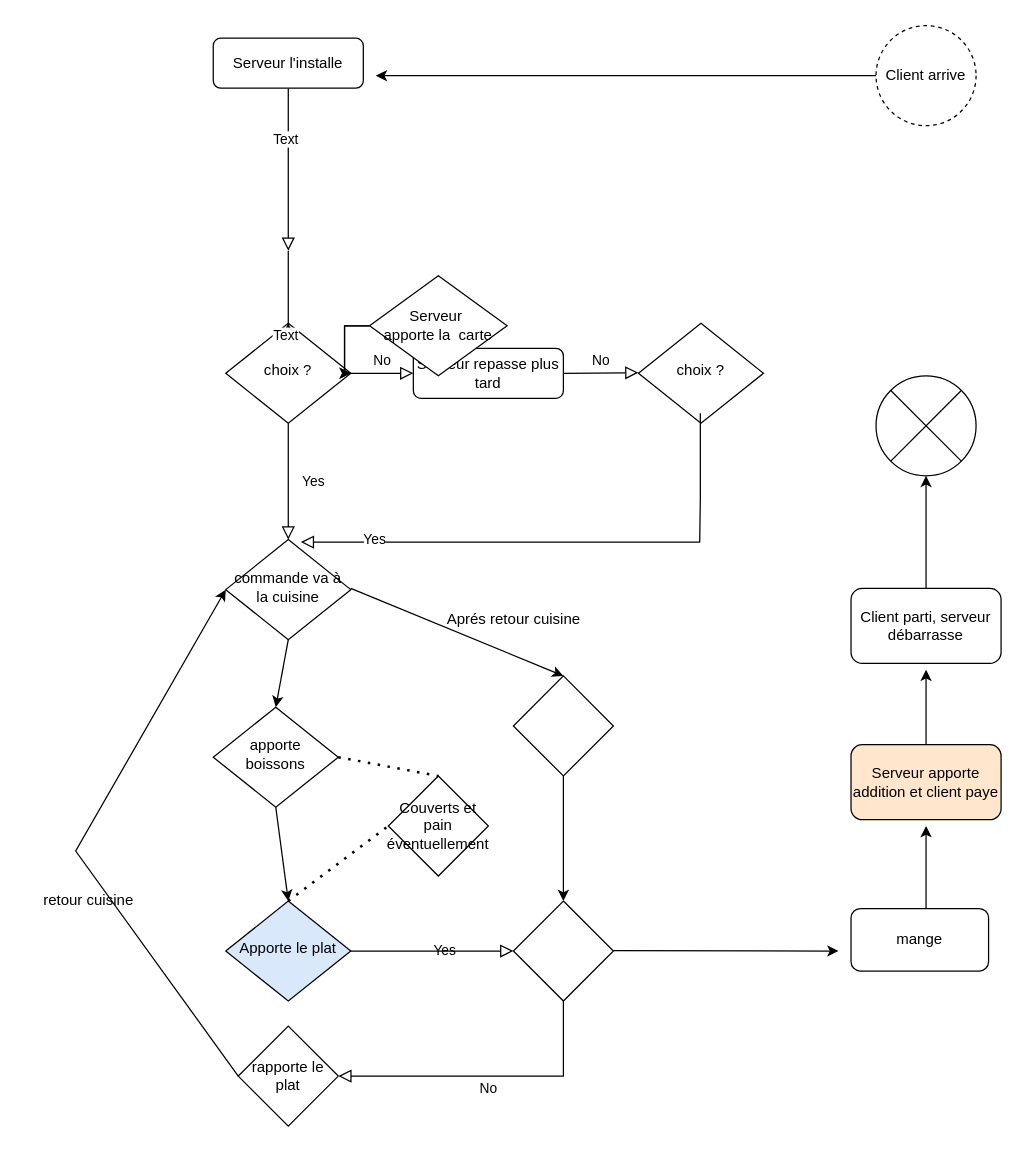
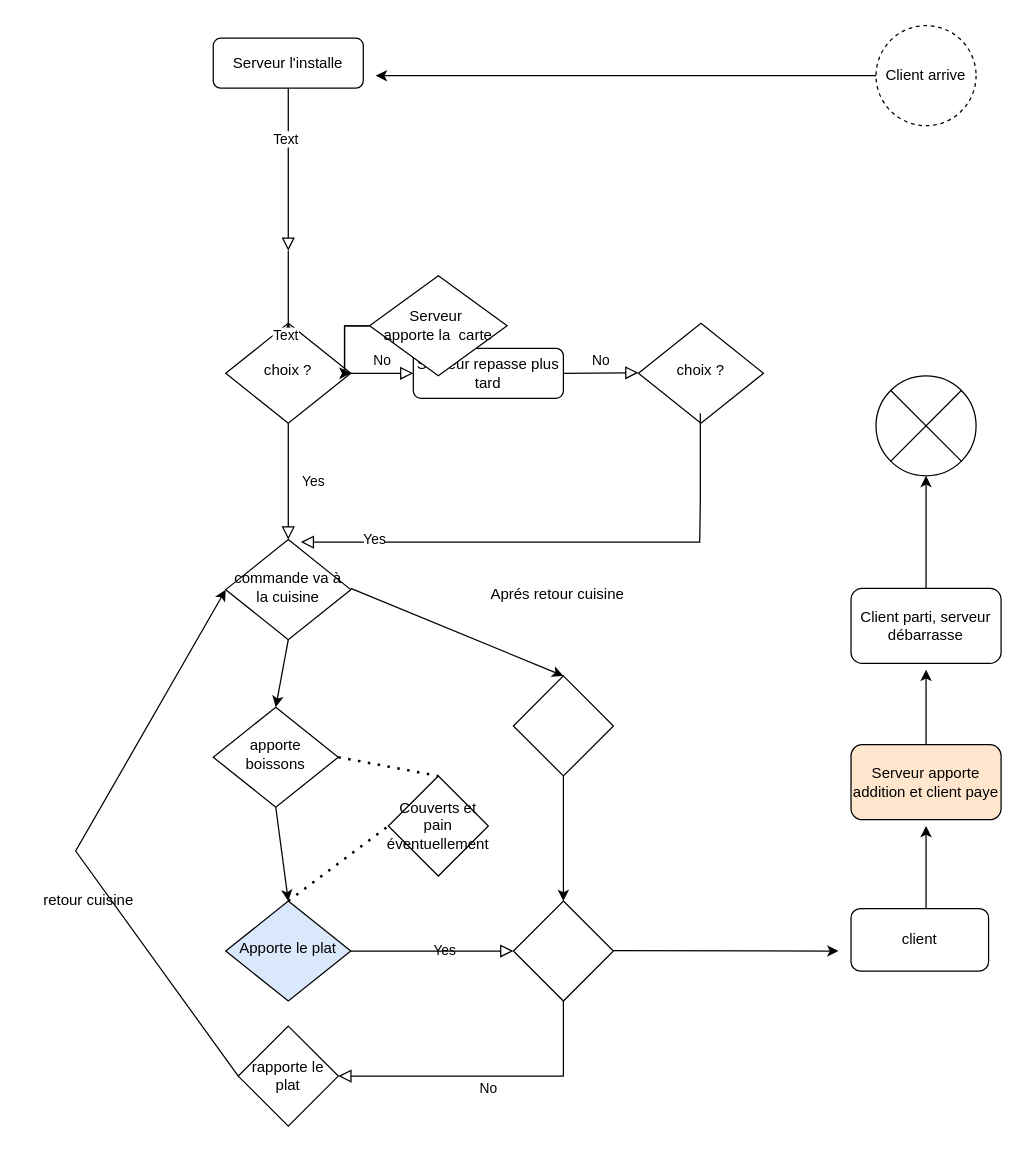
(513, 619) -> (557, 594)
(919, 939) -> (919, 939)
